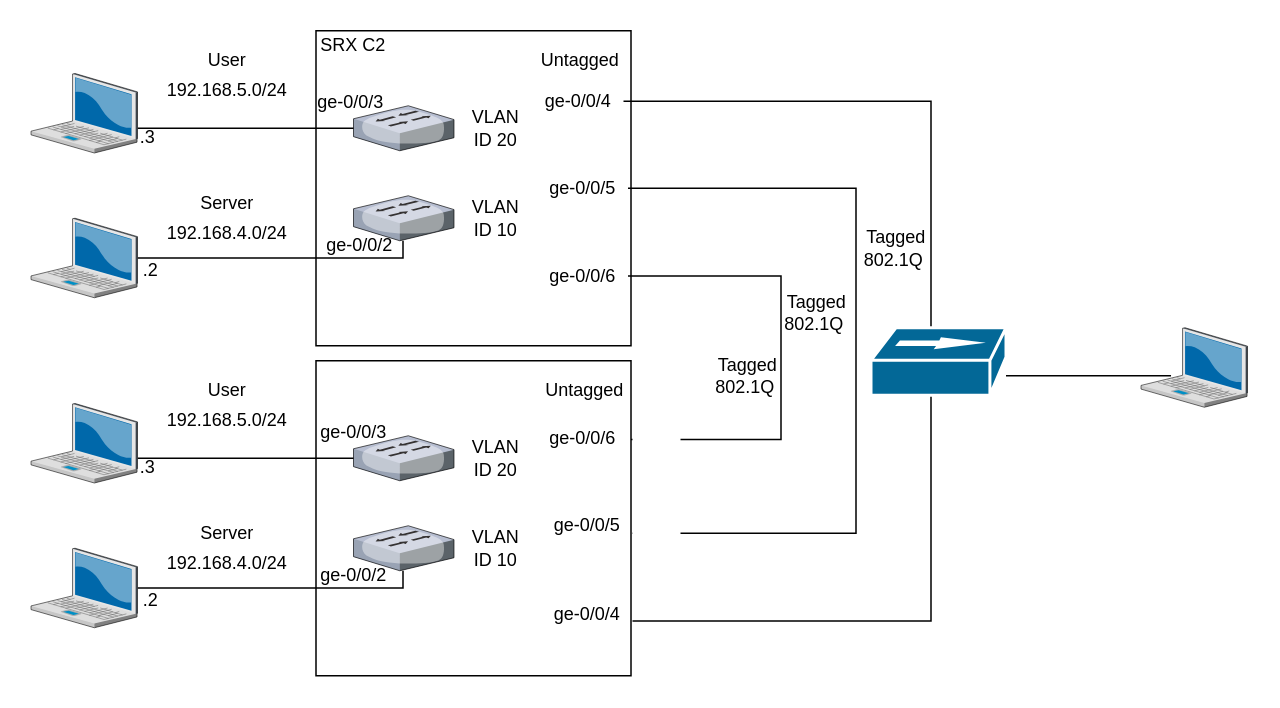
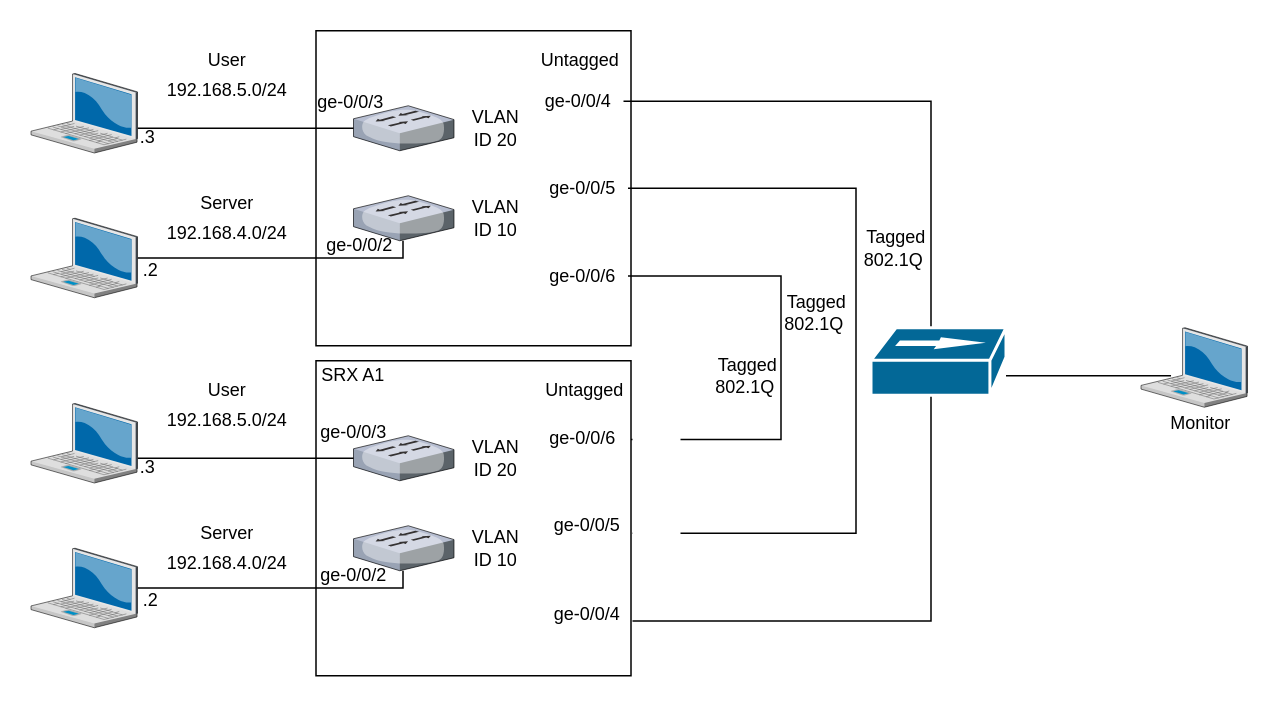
(353, 46) -> none
none -> (353, 376)
none -> (1201, 424)
